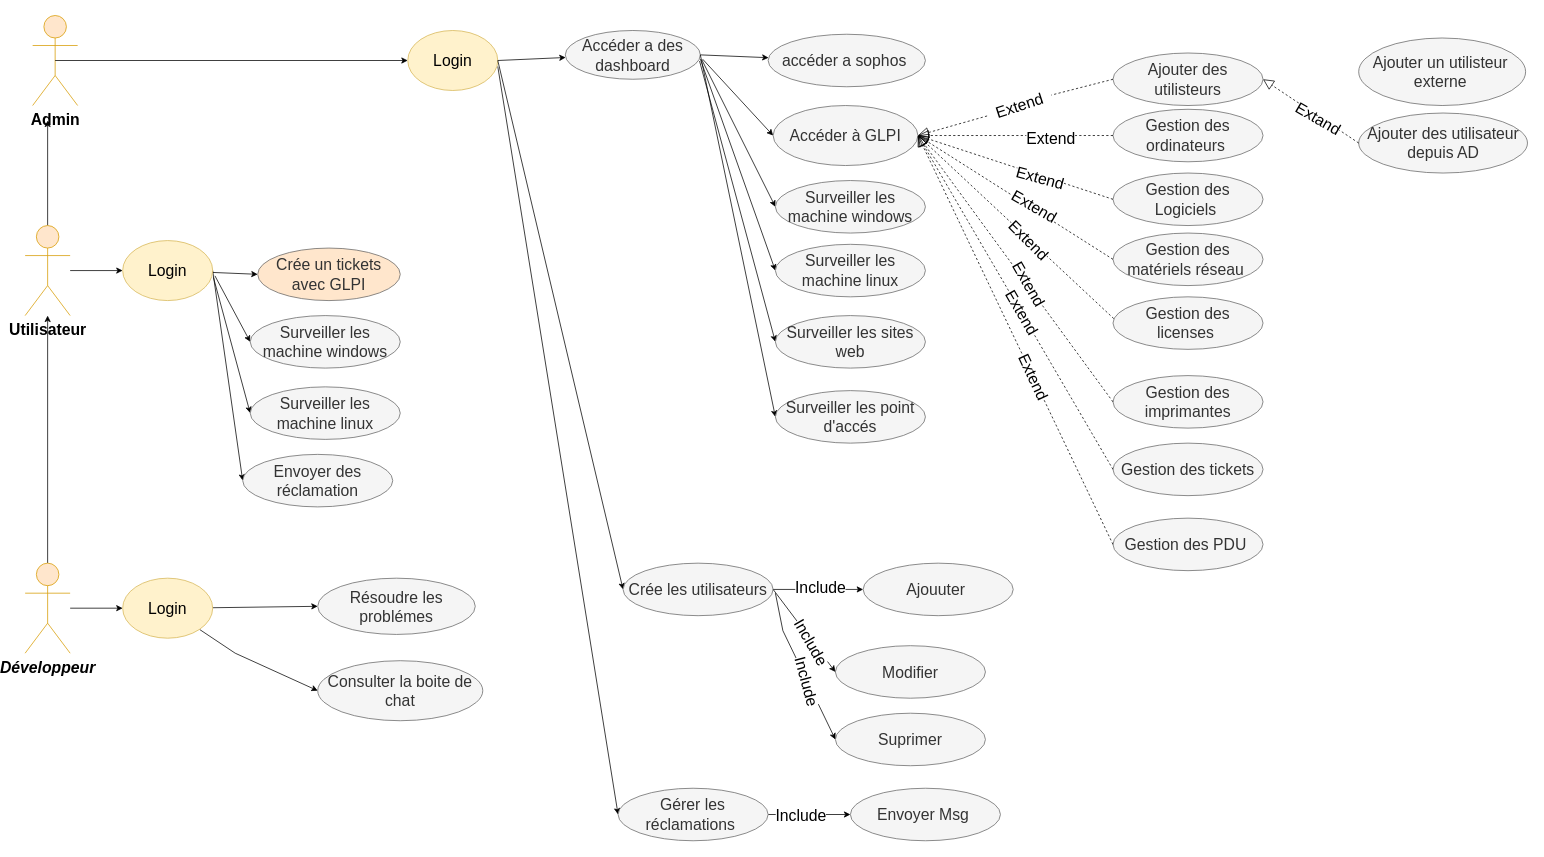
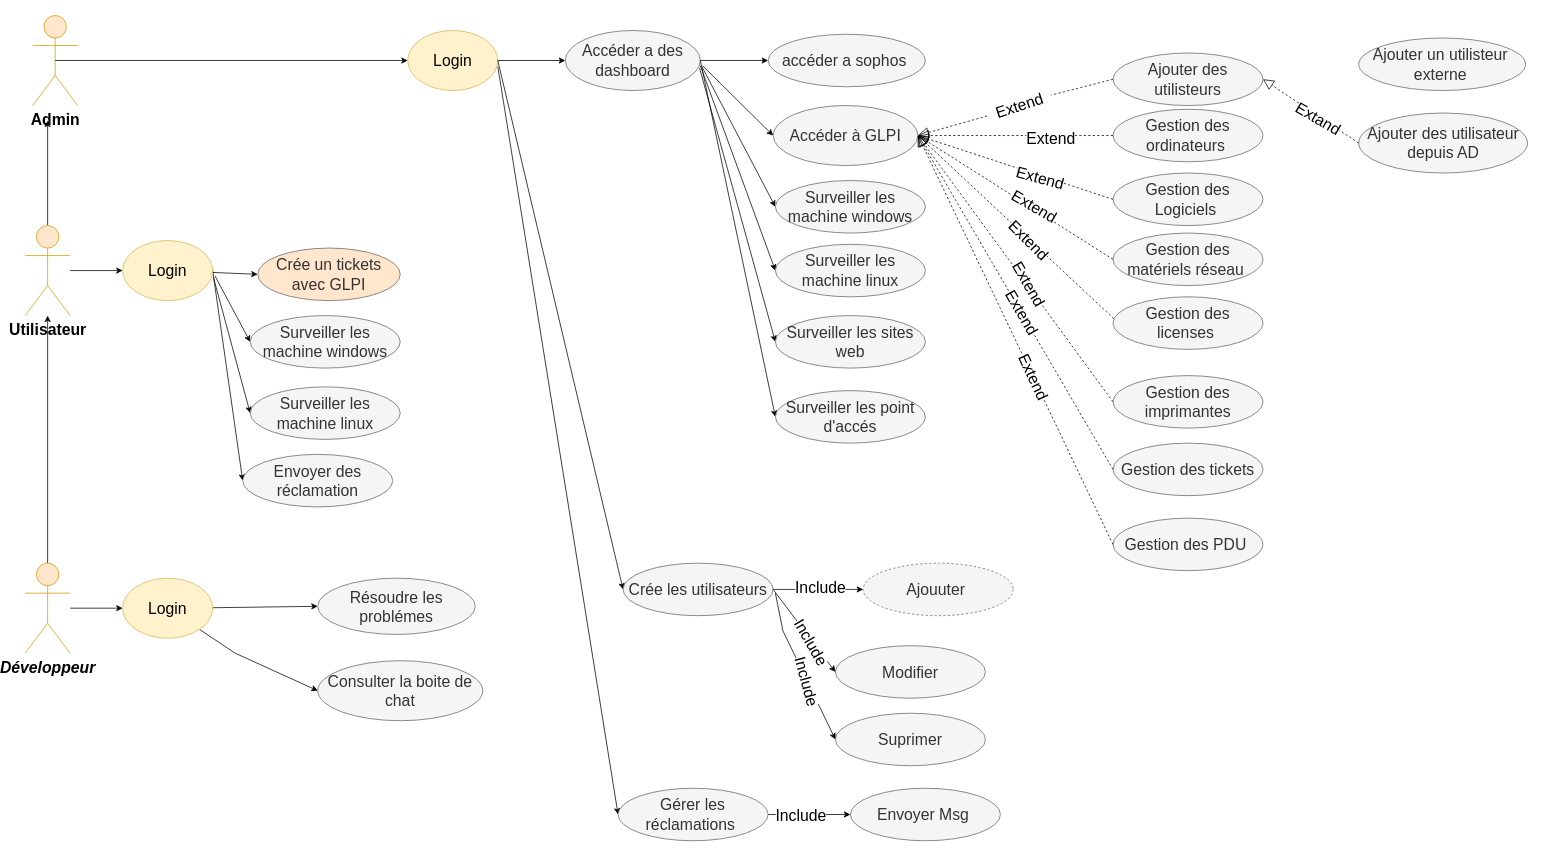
(633, 55) -> (633, 60)
(1442, 72) -> (1442, 64)
(938, 589) -> (938, 589)
